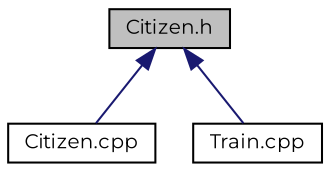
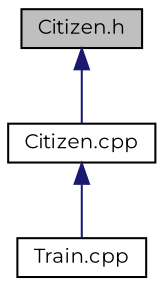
(220, 94) -> (82, 211)
